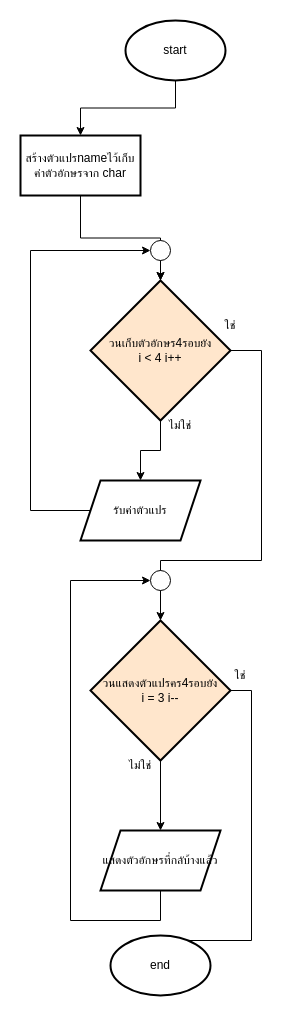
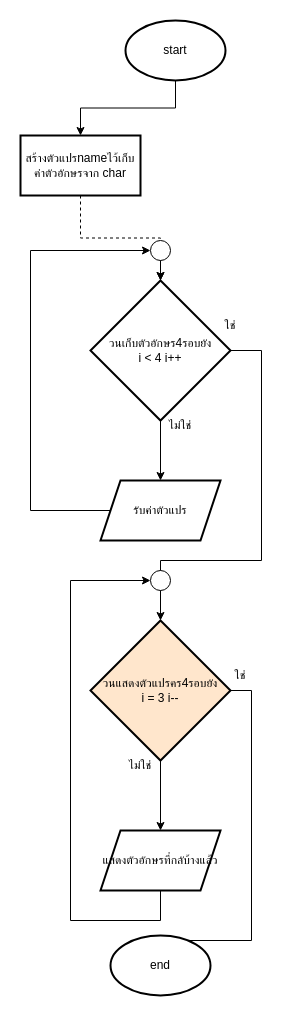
(101, 238) -> (101, 238)
(161, 351) -> (161, 351)
(141, 511) -> (161, 511)
